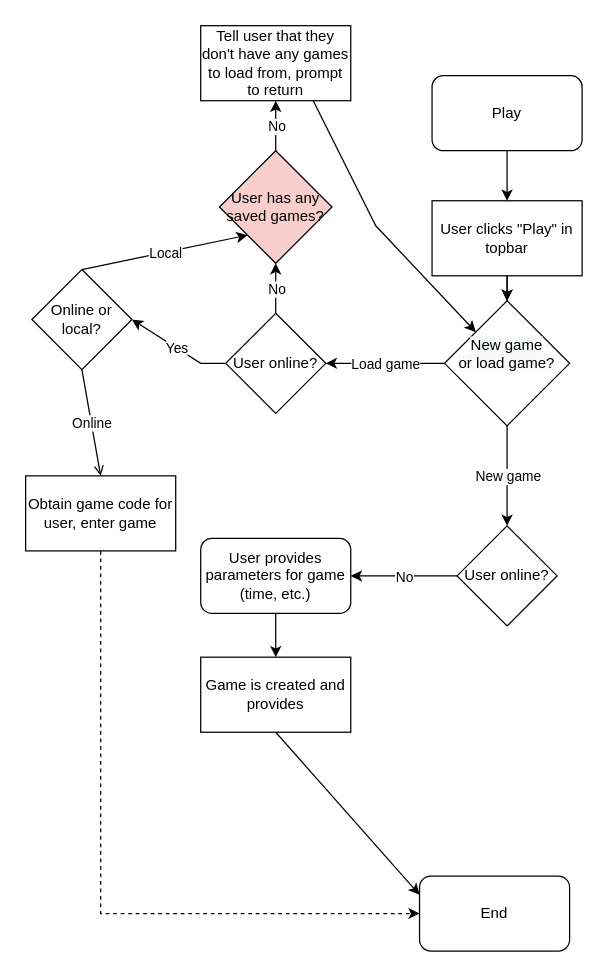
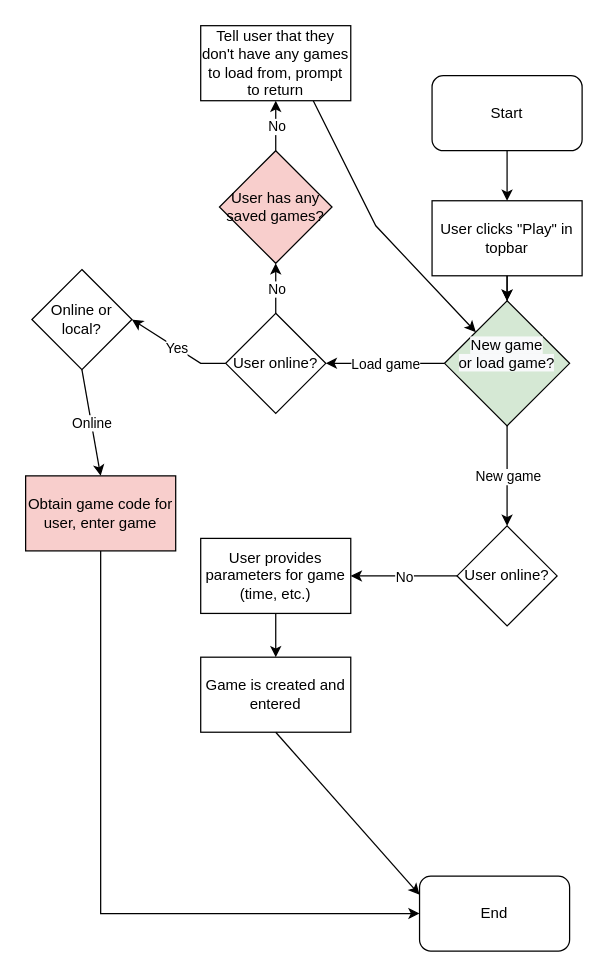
(507, 113) -> (507, 113)
(160, 253) -> none
(507, 363) -> (507, 363)
(99, 468) -> (99, 466)
(101, 513) -> (101, 513)
(276, 576) -> (276, 576)
(276, 694) -> (276, 694)
(101, 888) -> (101, 888)
